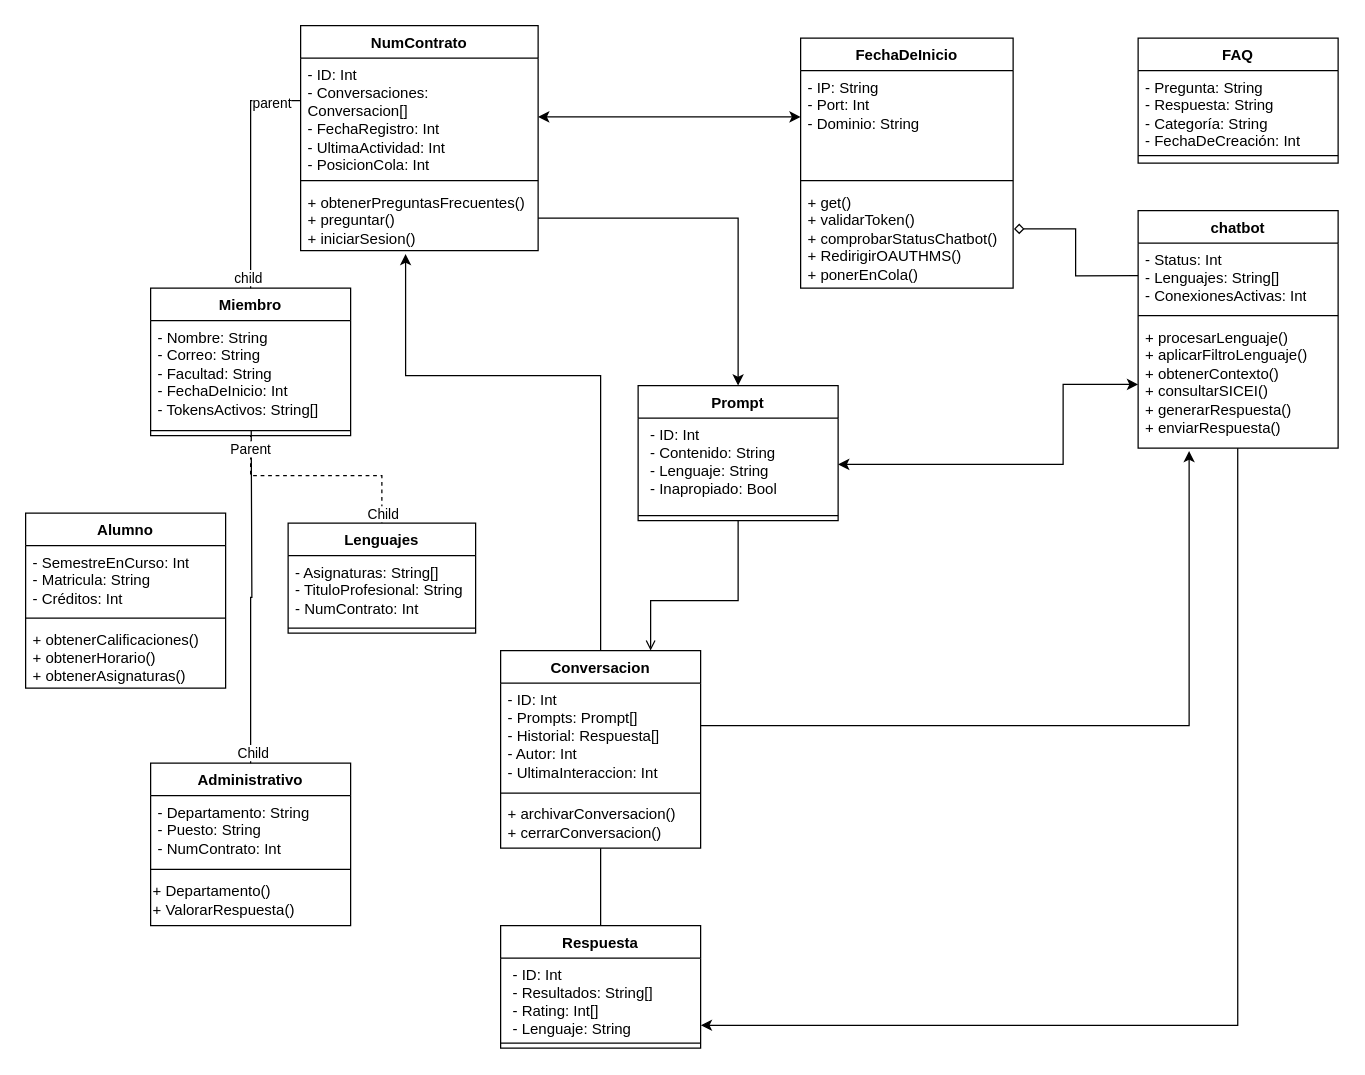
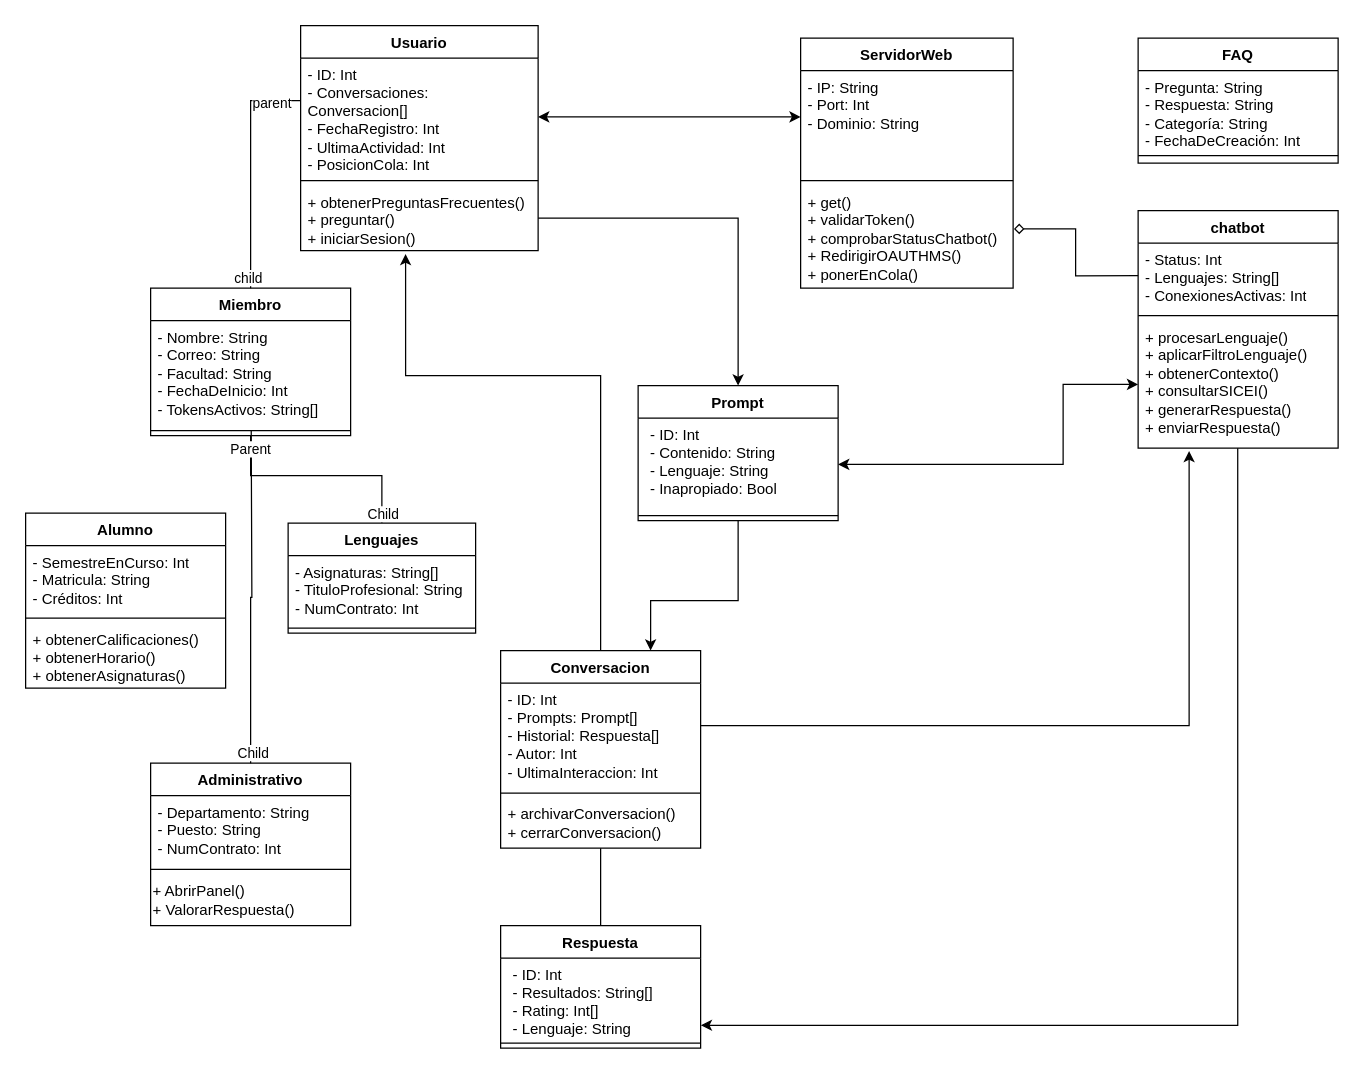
(419, 43) -> (419, 43)
(907, 56) -> (907, 56)
(332, 476) -> (332, 476)
(651, 642) -> (651, 640)
(233, 901) -> (233, 901)
